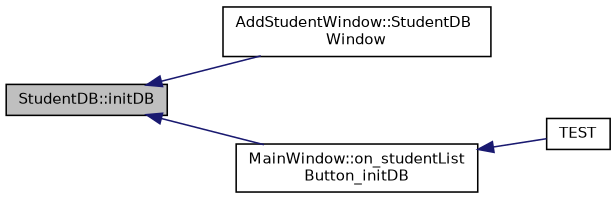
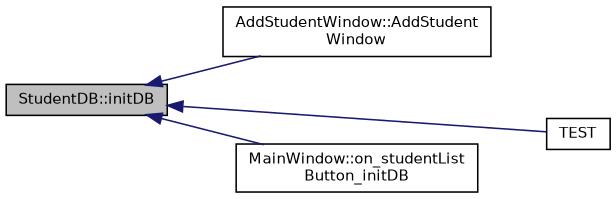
(357, 32) -> (357, 32)
(520, 143) -> (365, 119)
